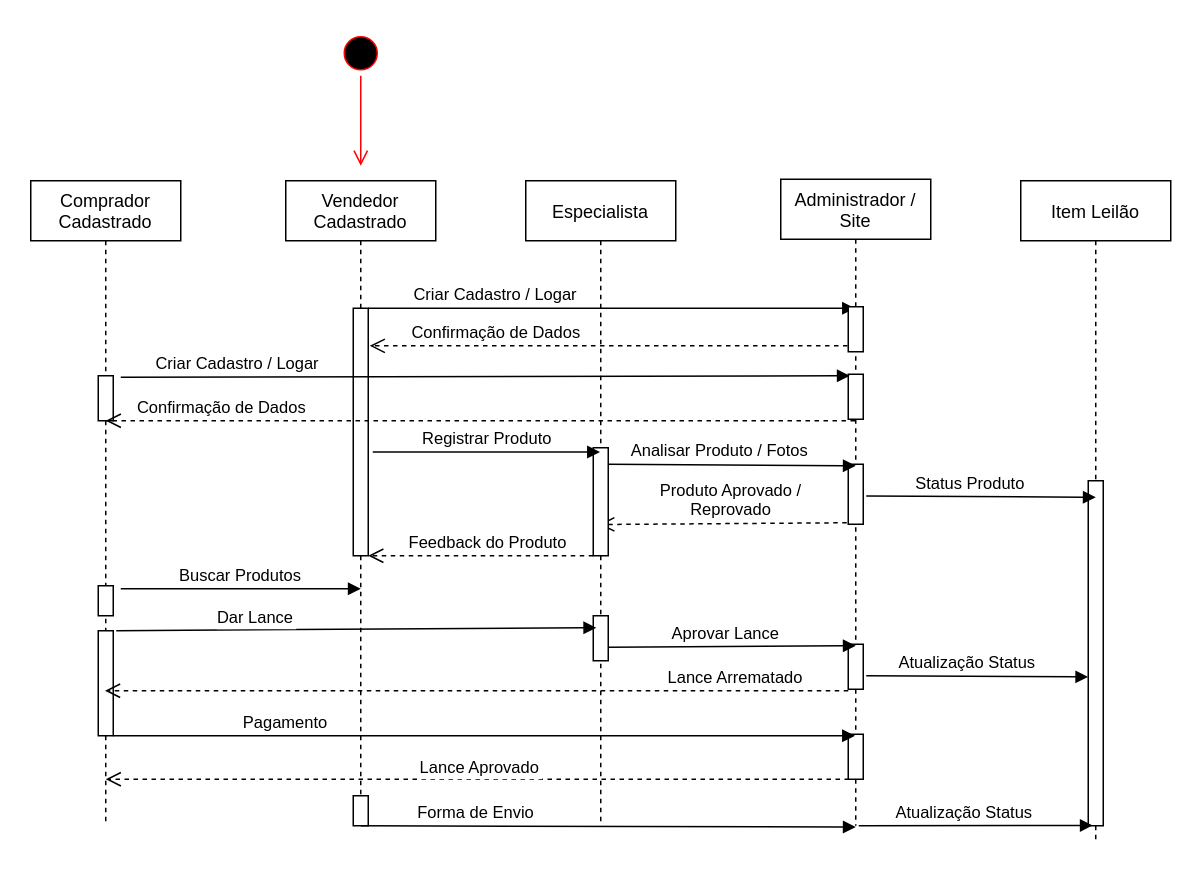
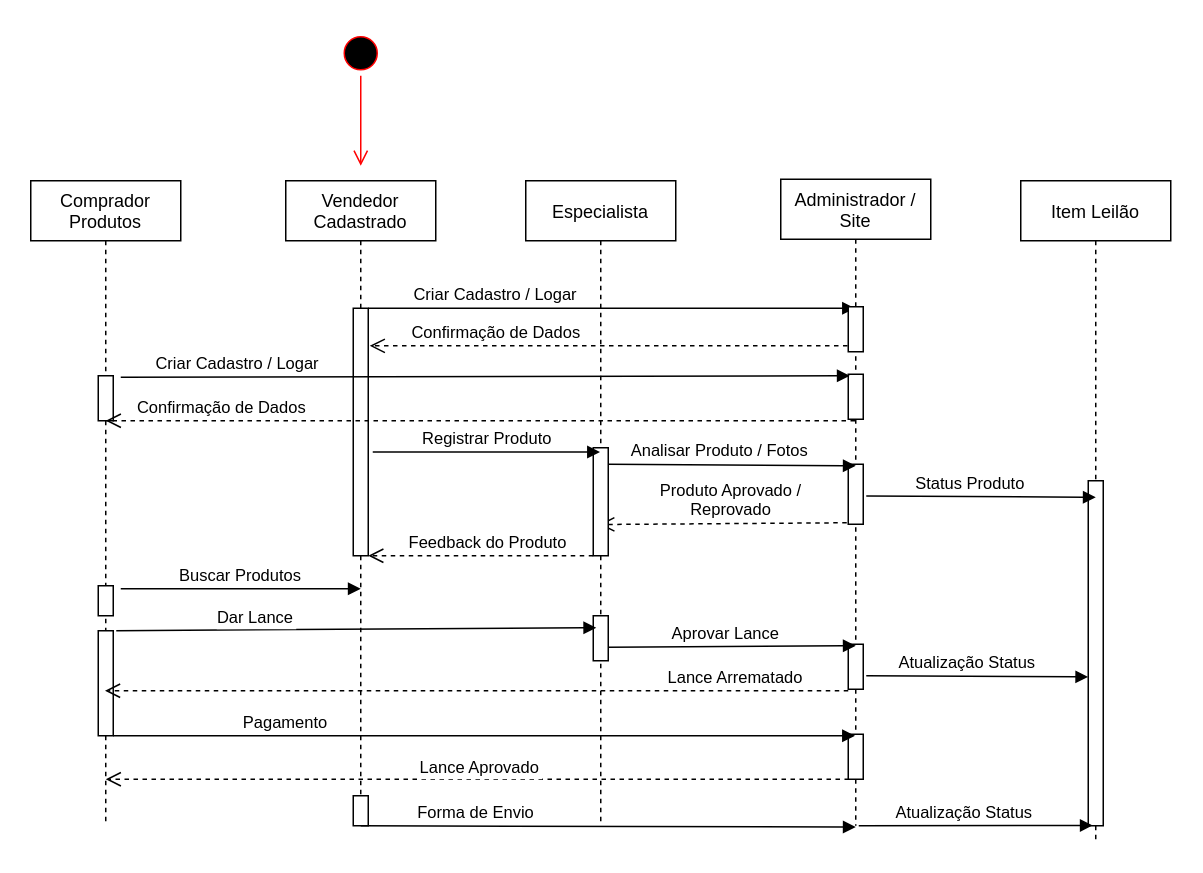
(105, 201) -> (105, 201)
